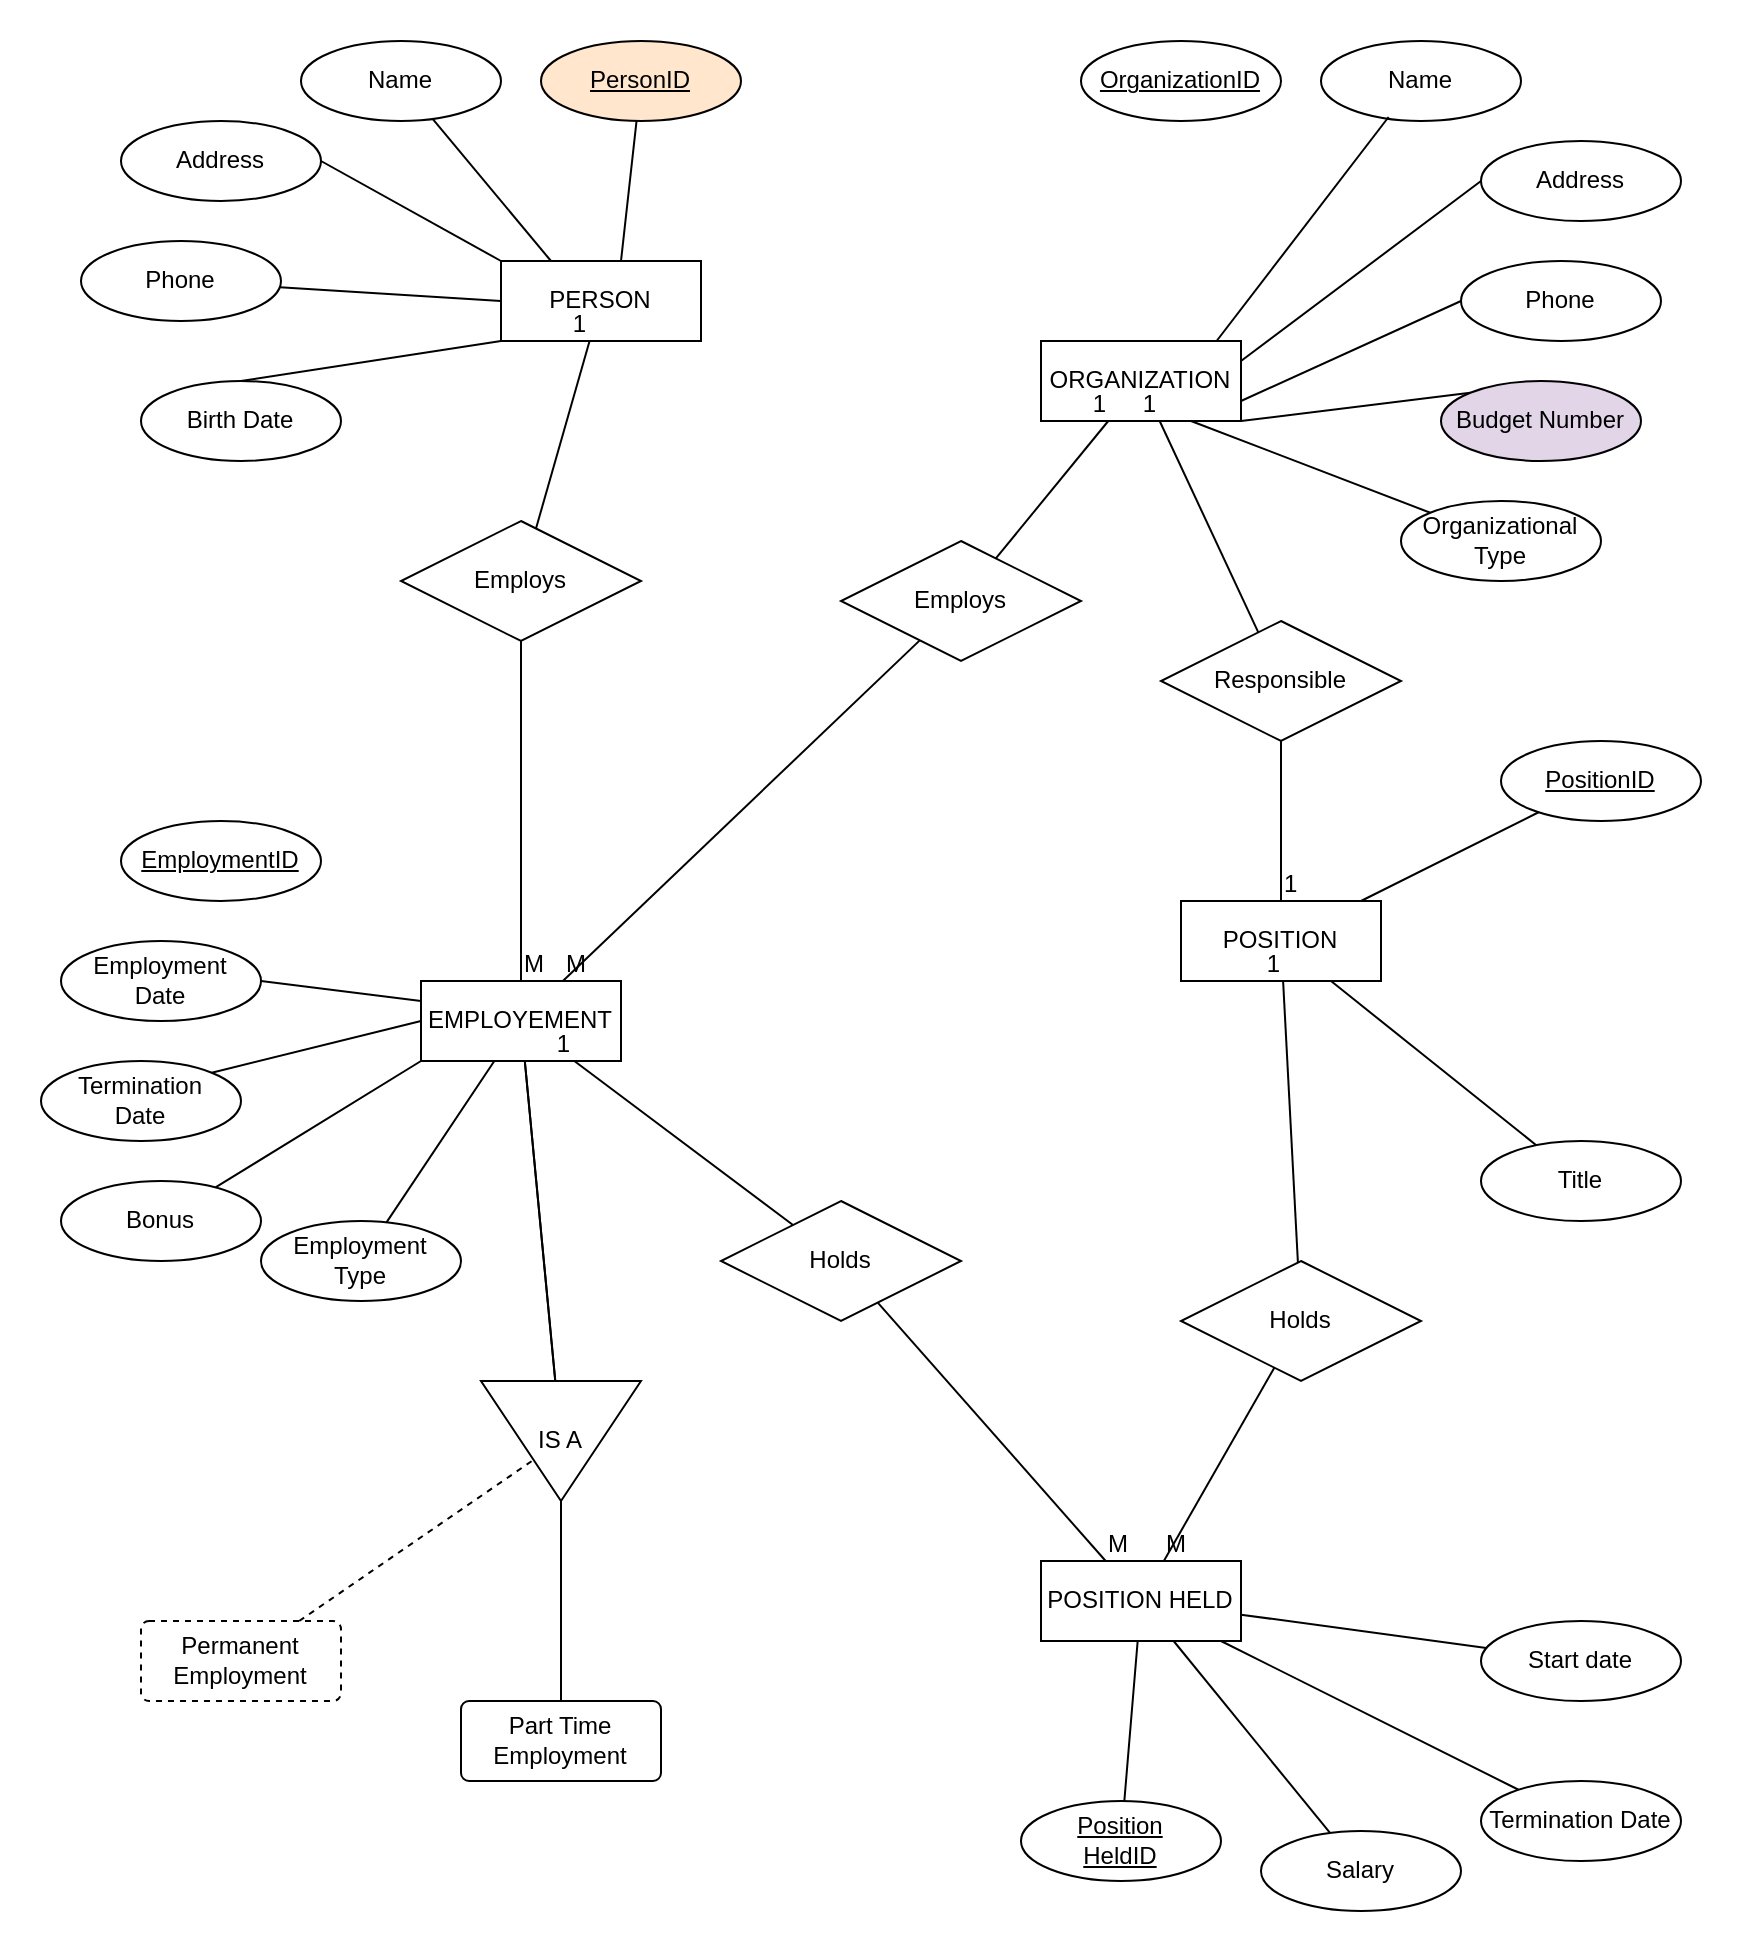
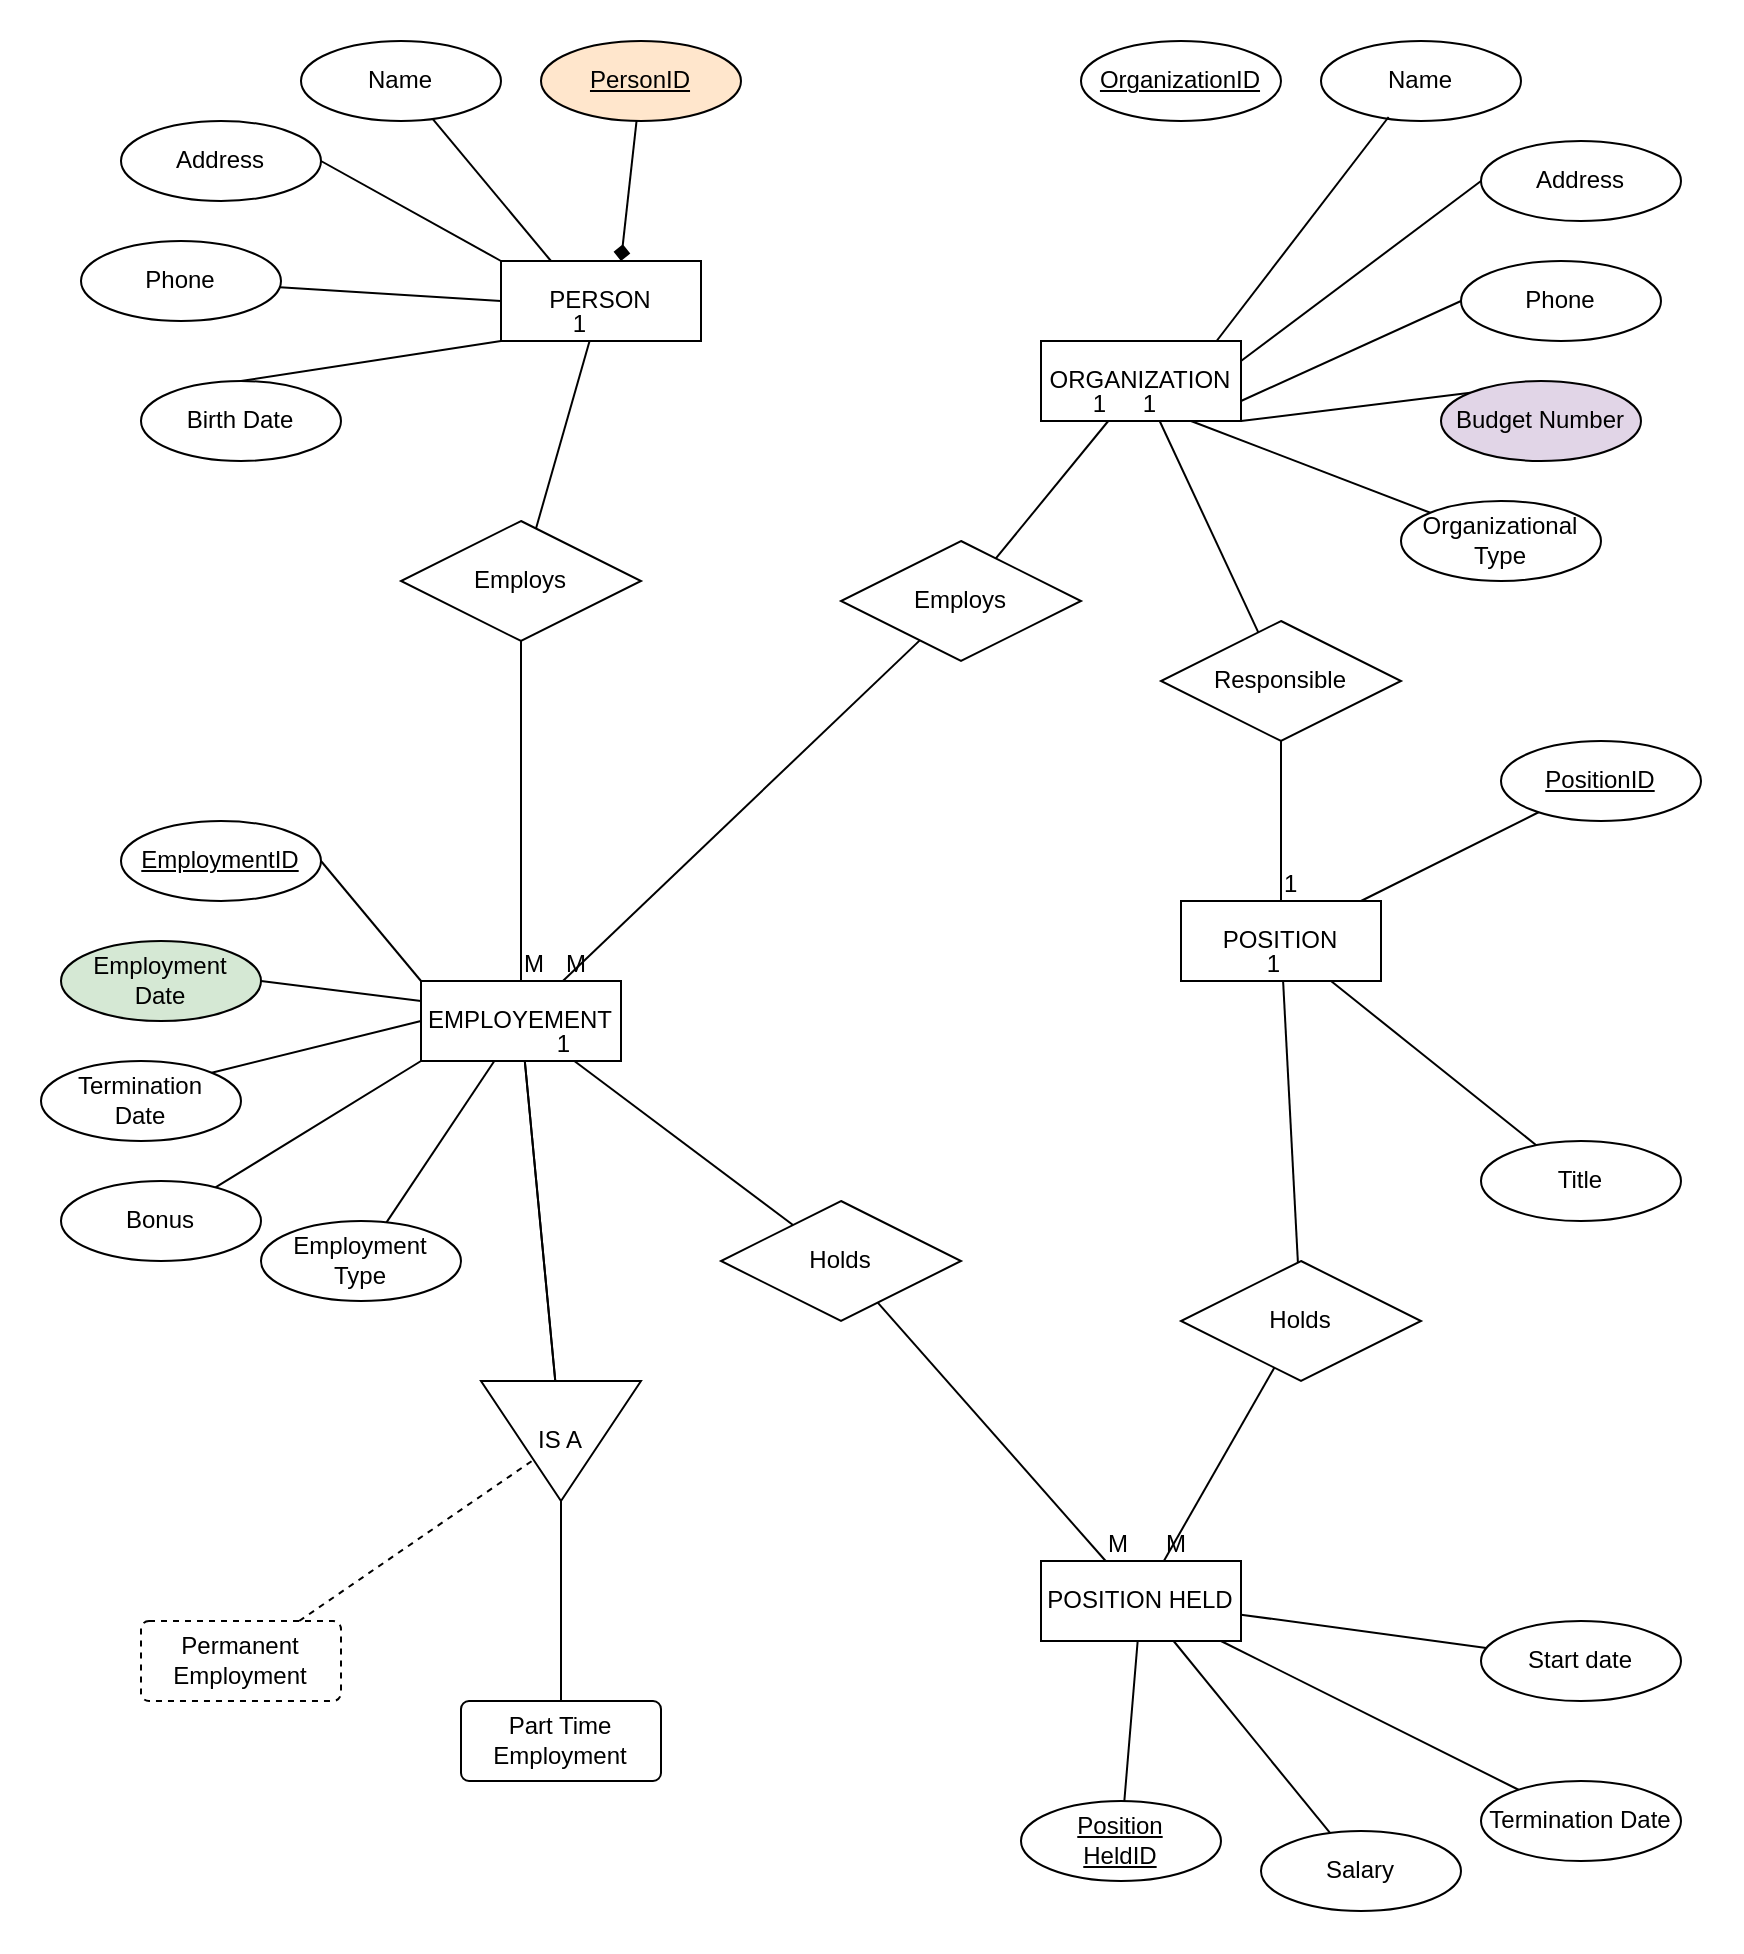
(622, 252) -> (623, 245)
none -> (371, 921)
(161, 981) -> (161, 981)
